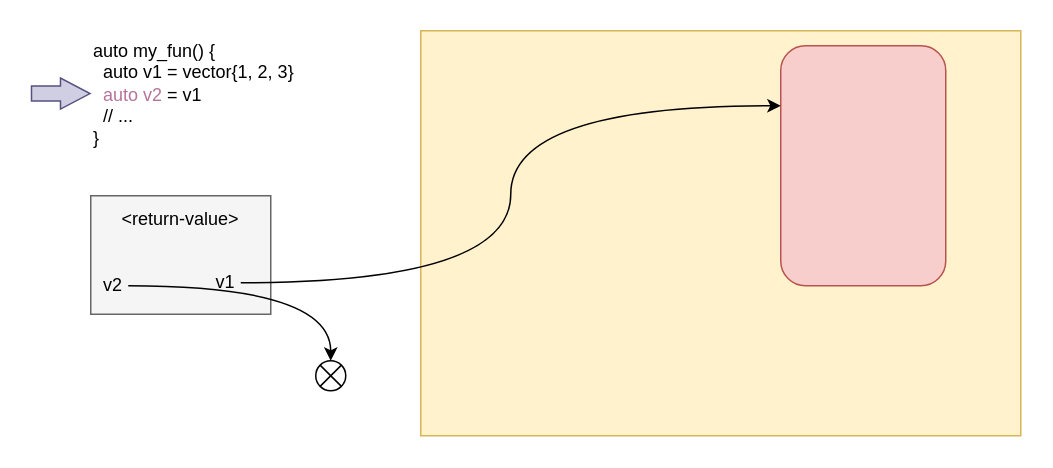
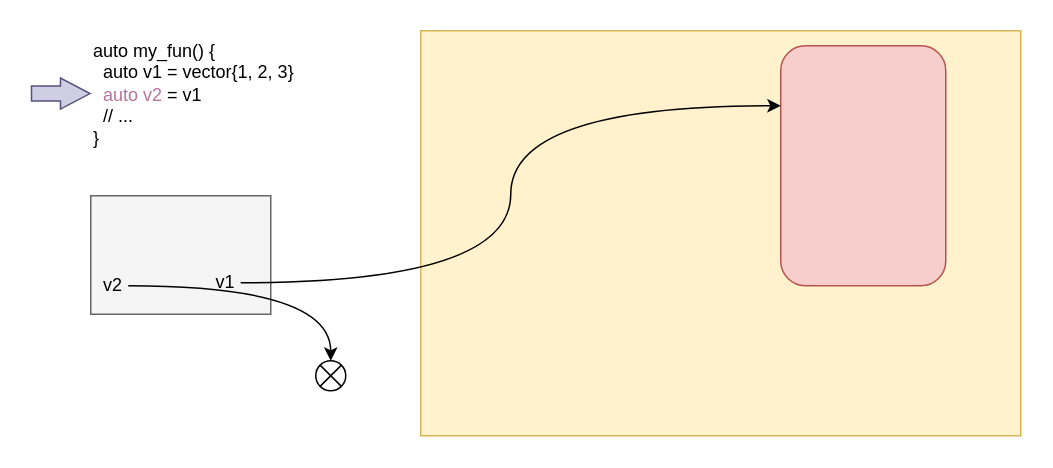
(181, 220) -> none
